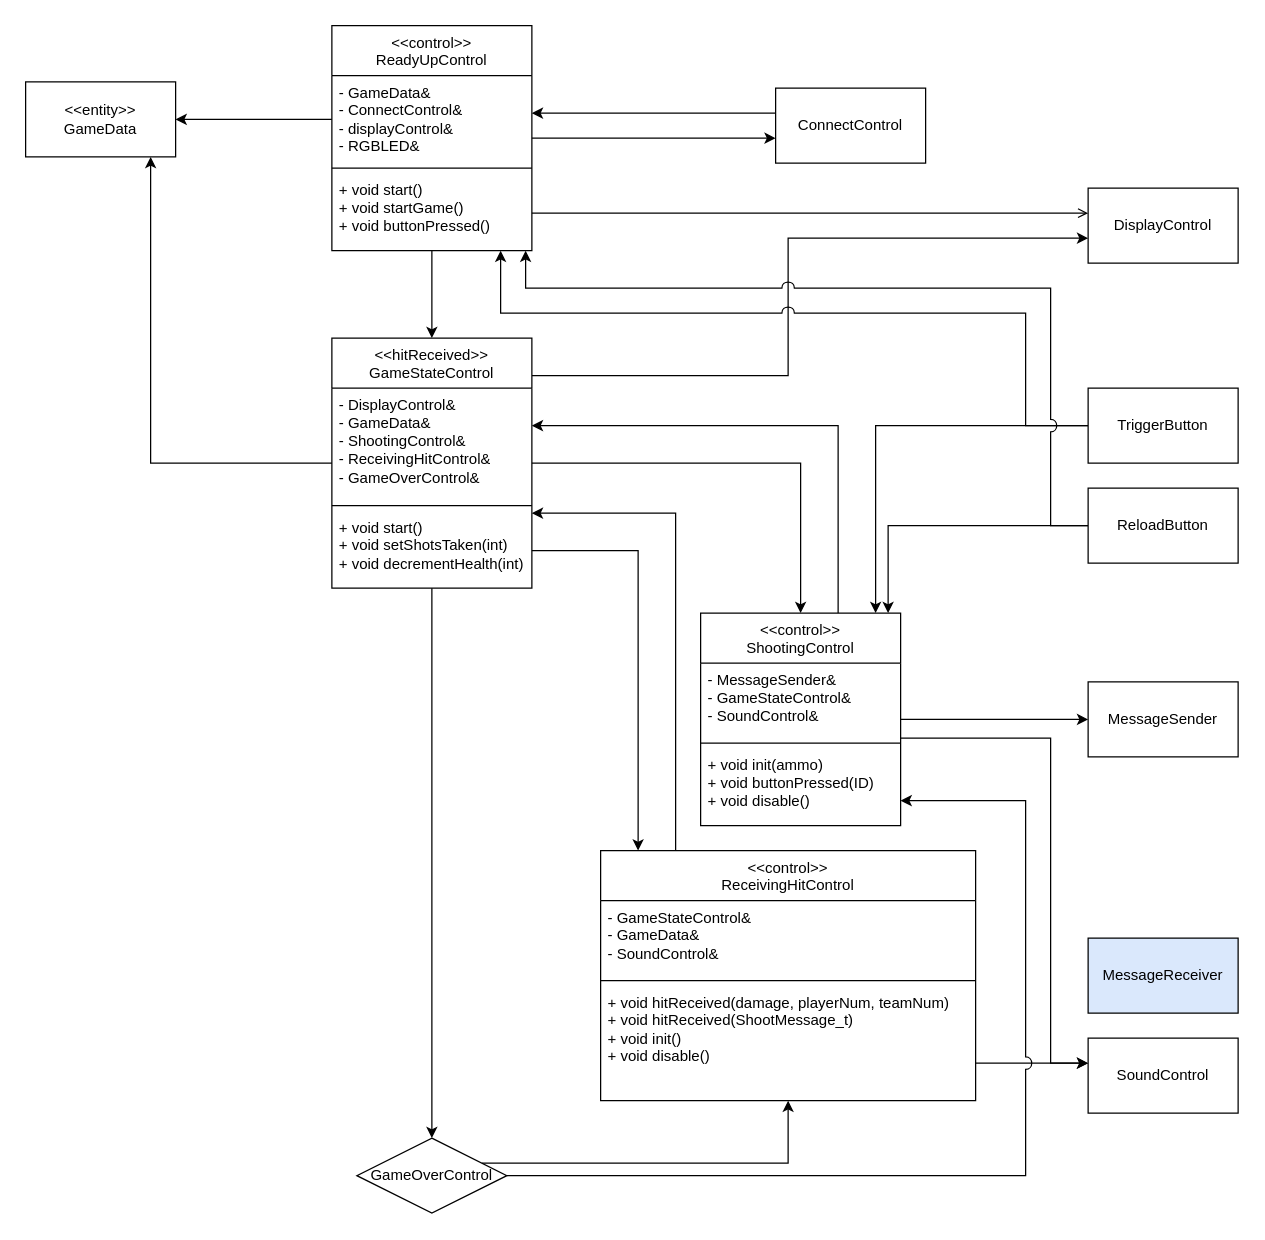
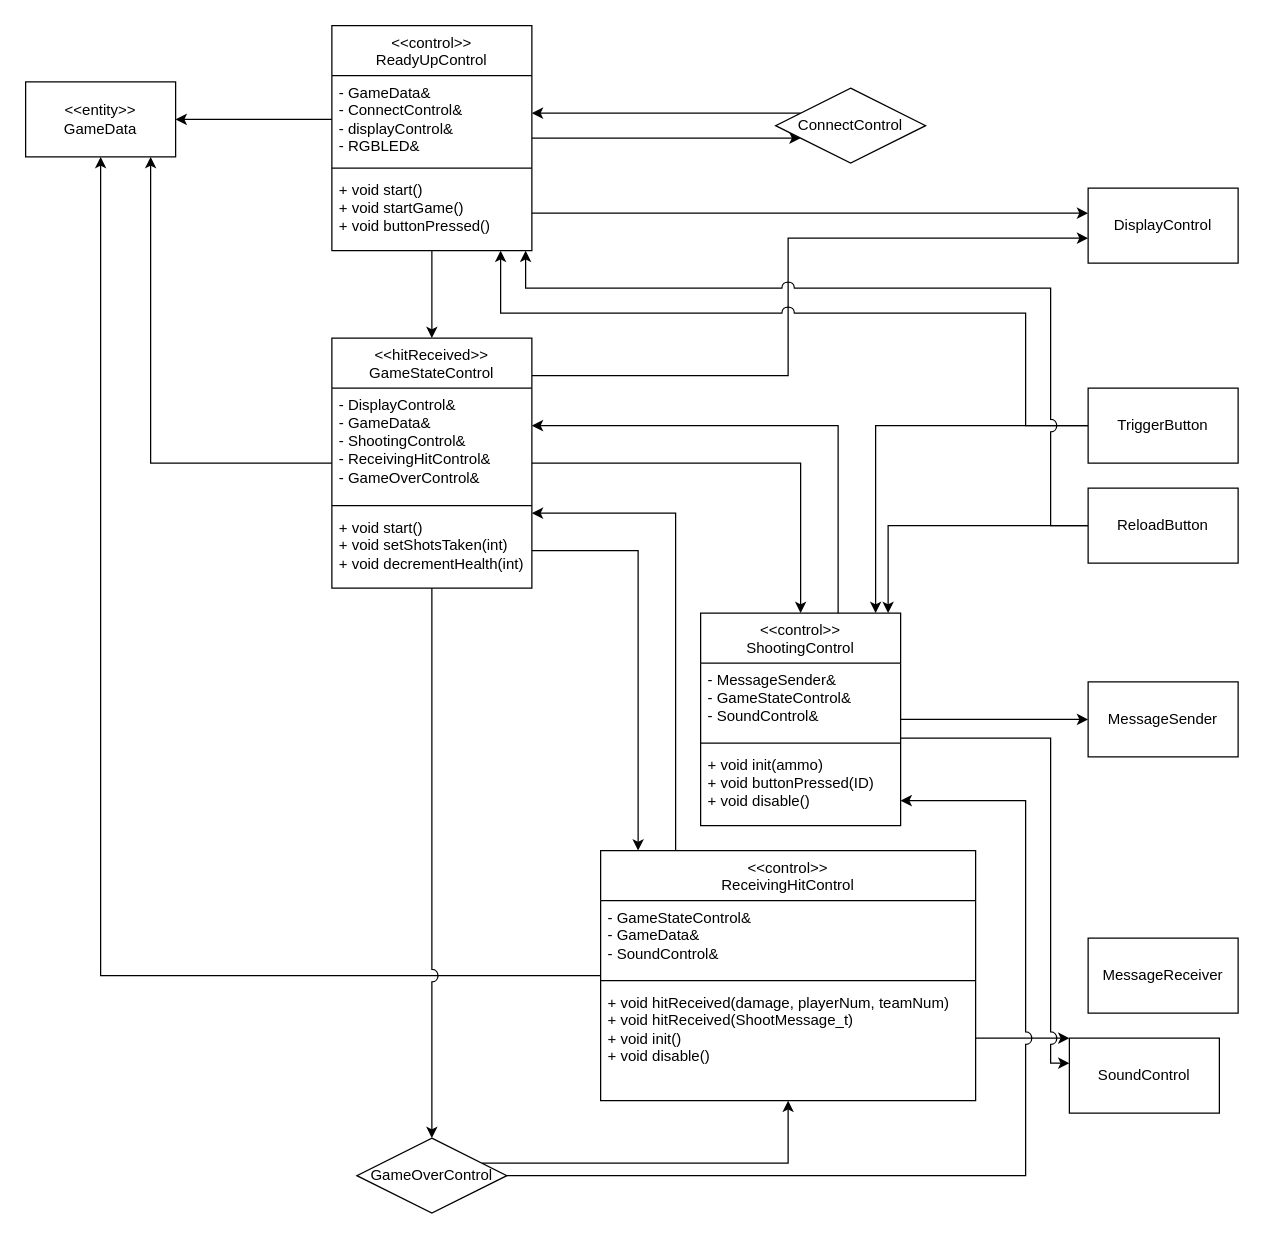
(851, 126) -> (851, 126)
(1080, 213) -> (1078, 213)
none -> (101, 819)
(1163, 976) -> (1163, 976)
(1163, 1076) -> (1144, 1076)
